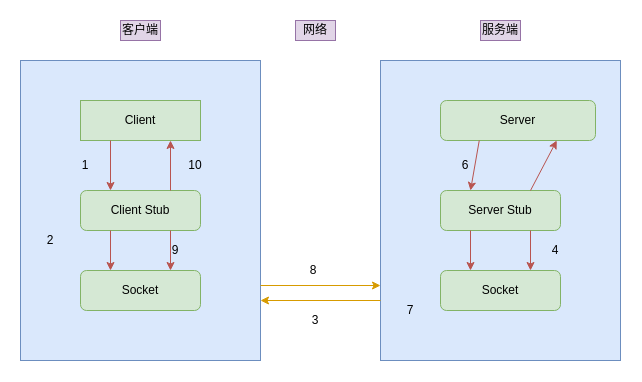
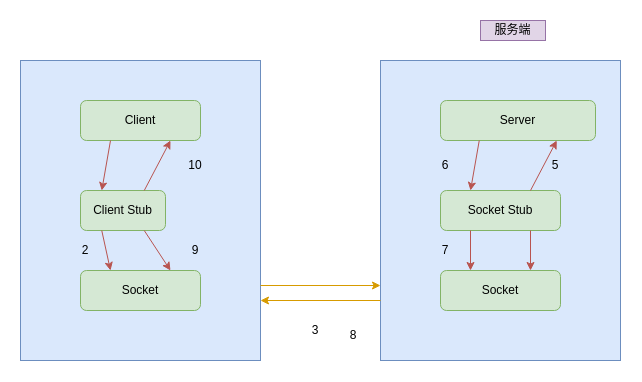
(141, 31) -> none
(316, 31) -> none
(501, 31) -> (513, 31)
(141, 121) -> (141, 121)
(86, 166) -> none
(466, 166) -> (446, 166)
none -> (556, 166)
(141, 211) -> (123, 211)
(501, 211) -> (501, 211)
(51, 241) -> (86, 251)
(176, 251) -> (196, 251)
(556, 251) -> none
(314, 271) -> (354, 336)
(411, 311) -> (446, 251)
(316, 321) -> (316, 331)
